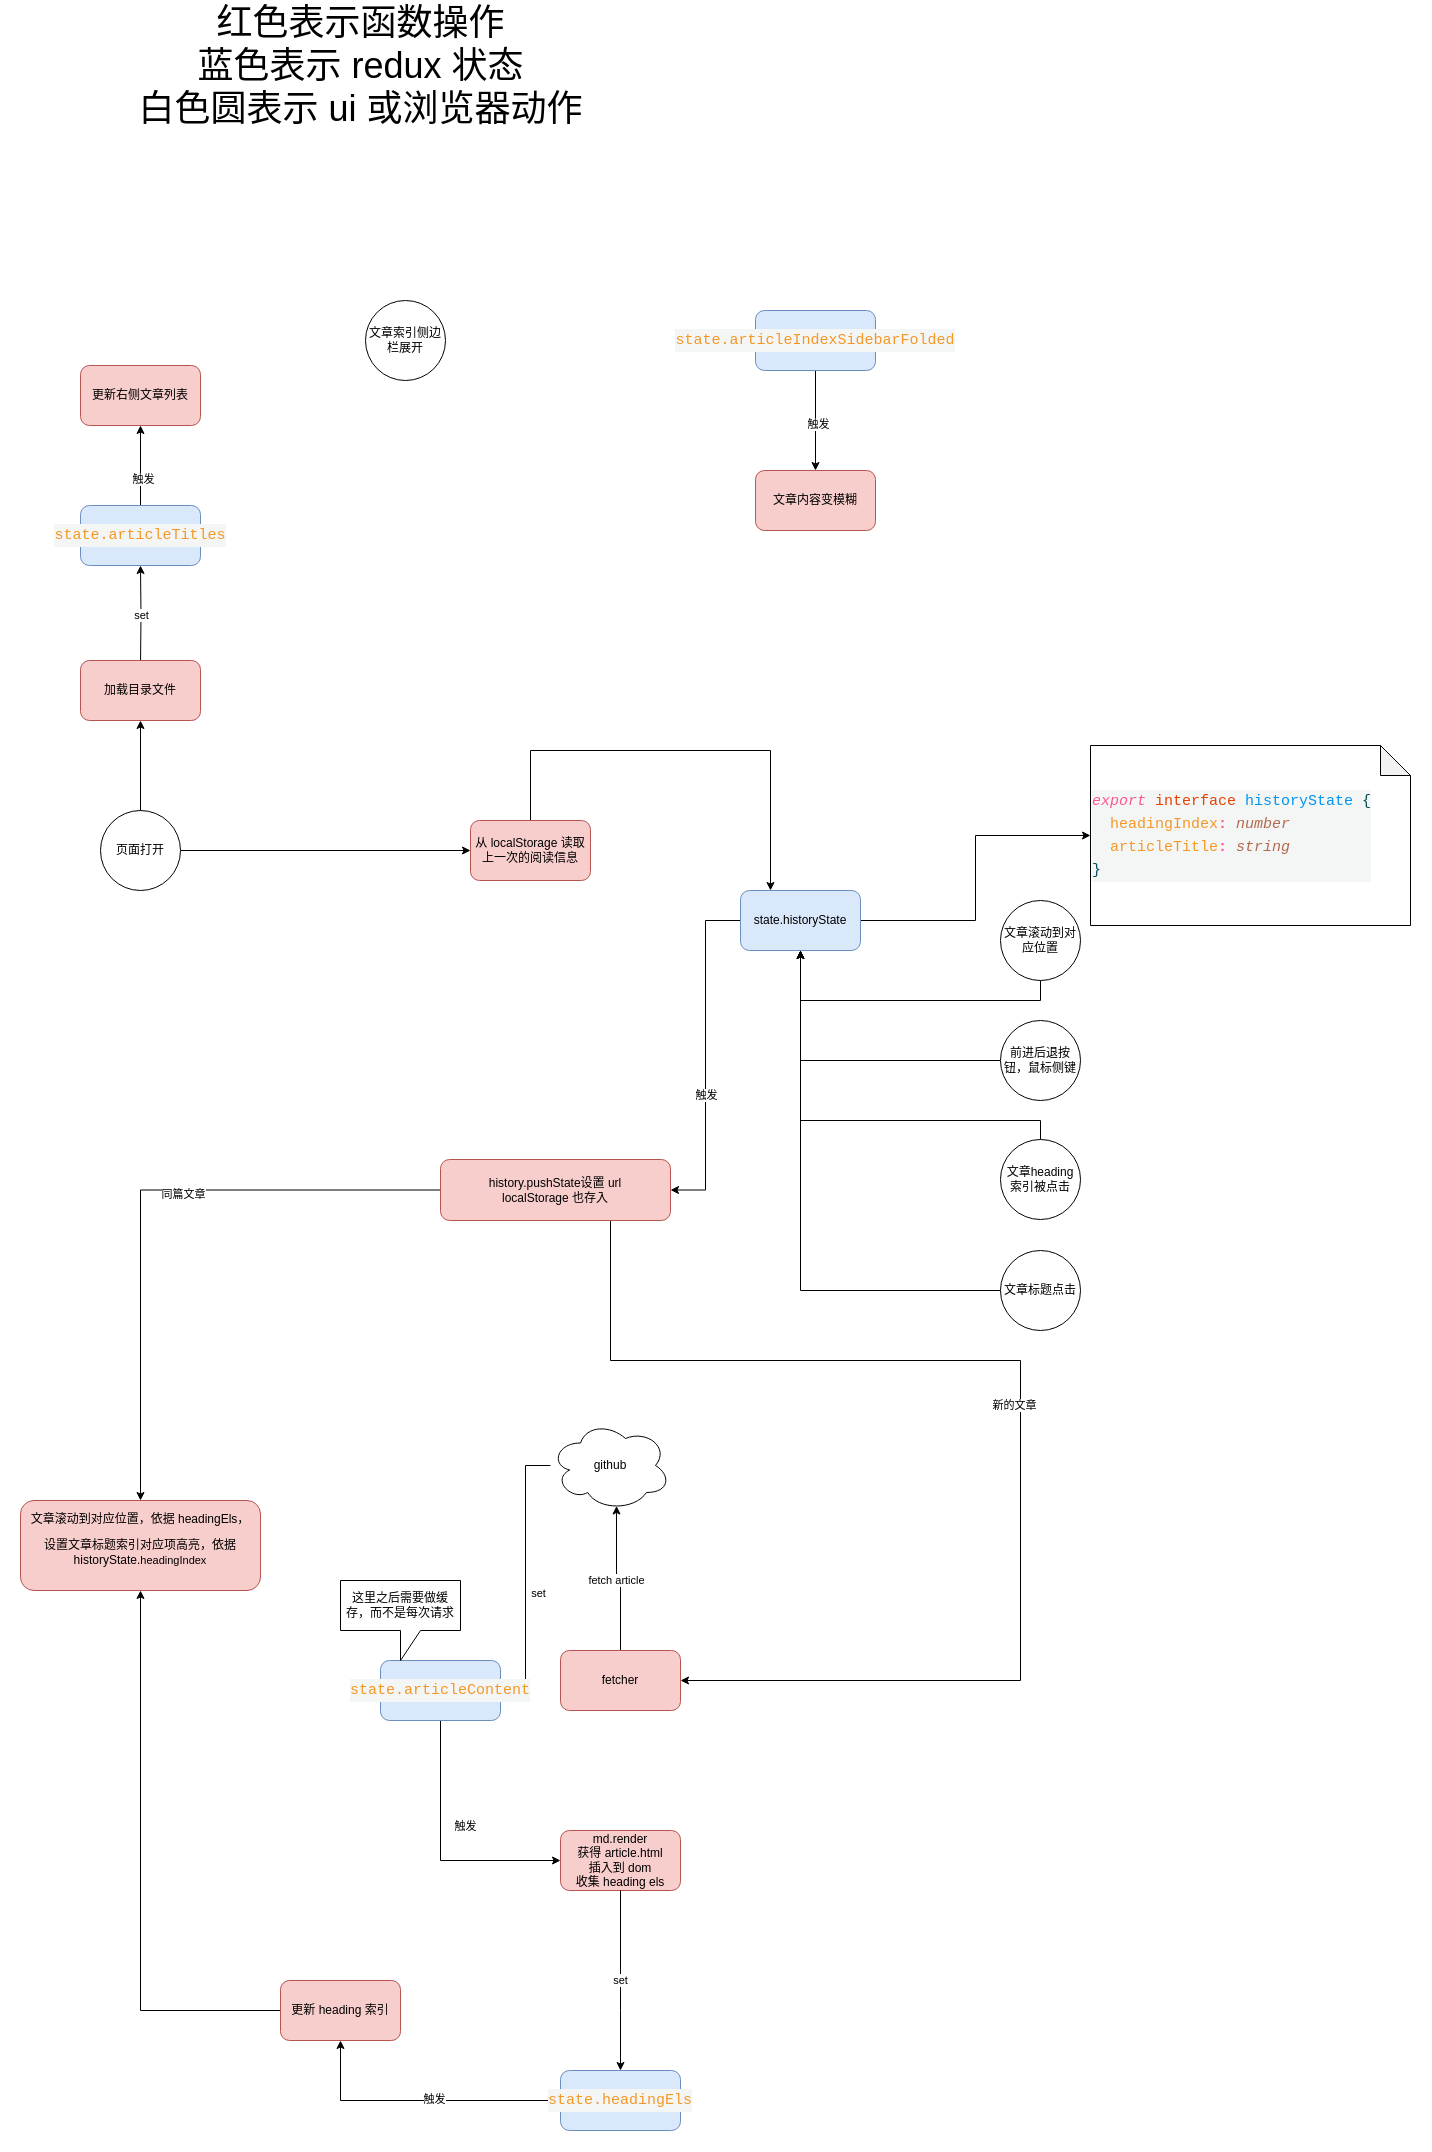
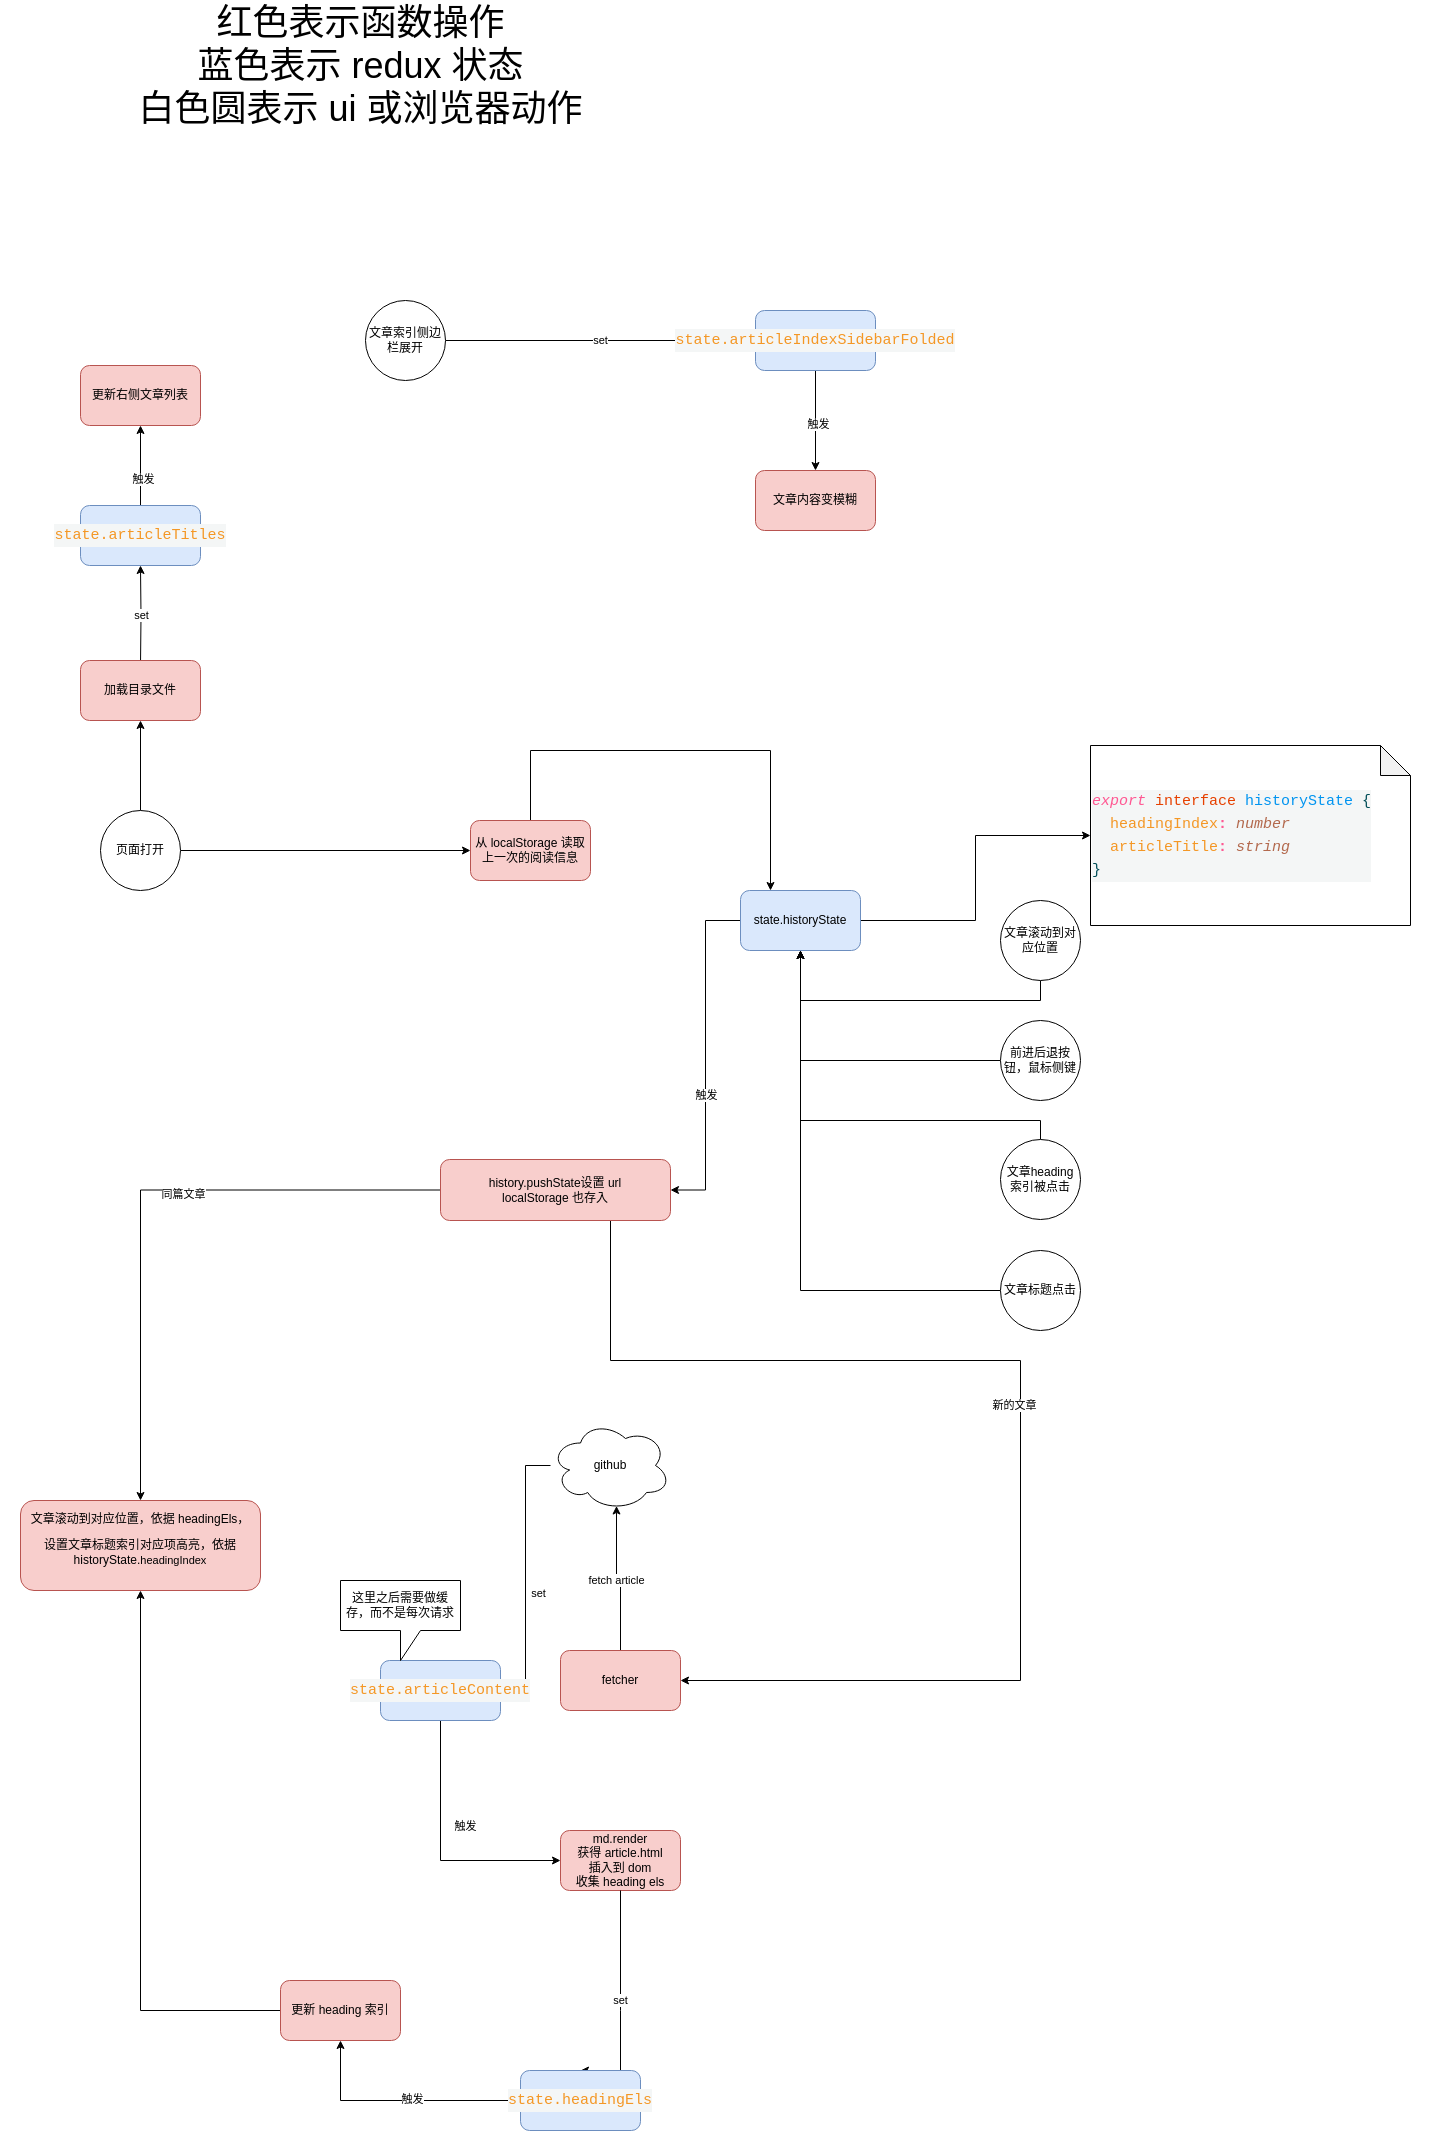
none -> (561, 341)
(621, 2101) -> (581, 2101)
